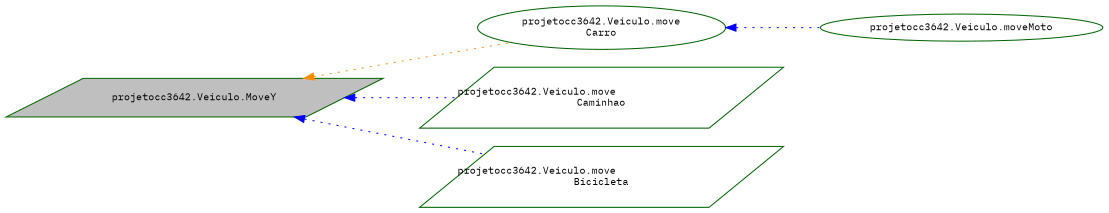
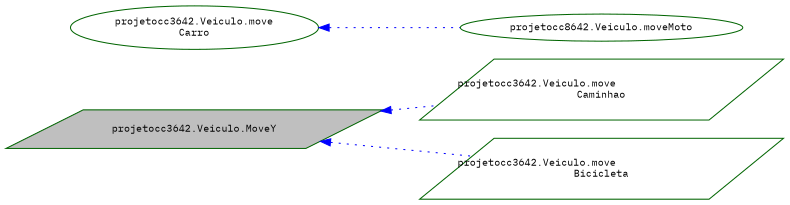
(962, 28) -> (602, 28)
(412, 59) -> none
